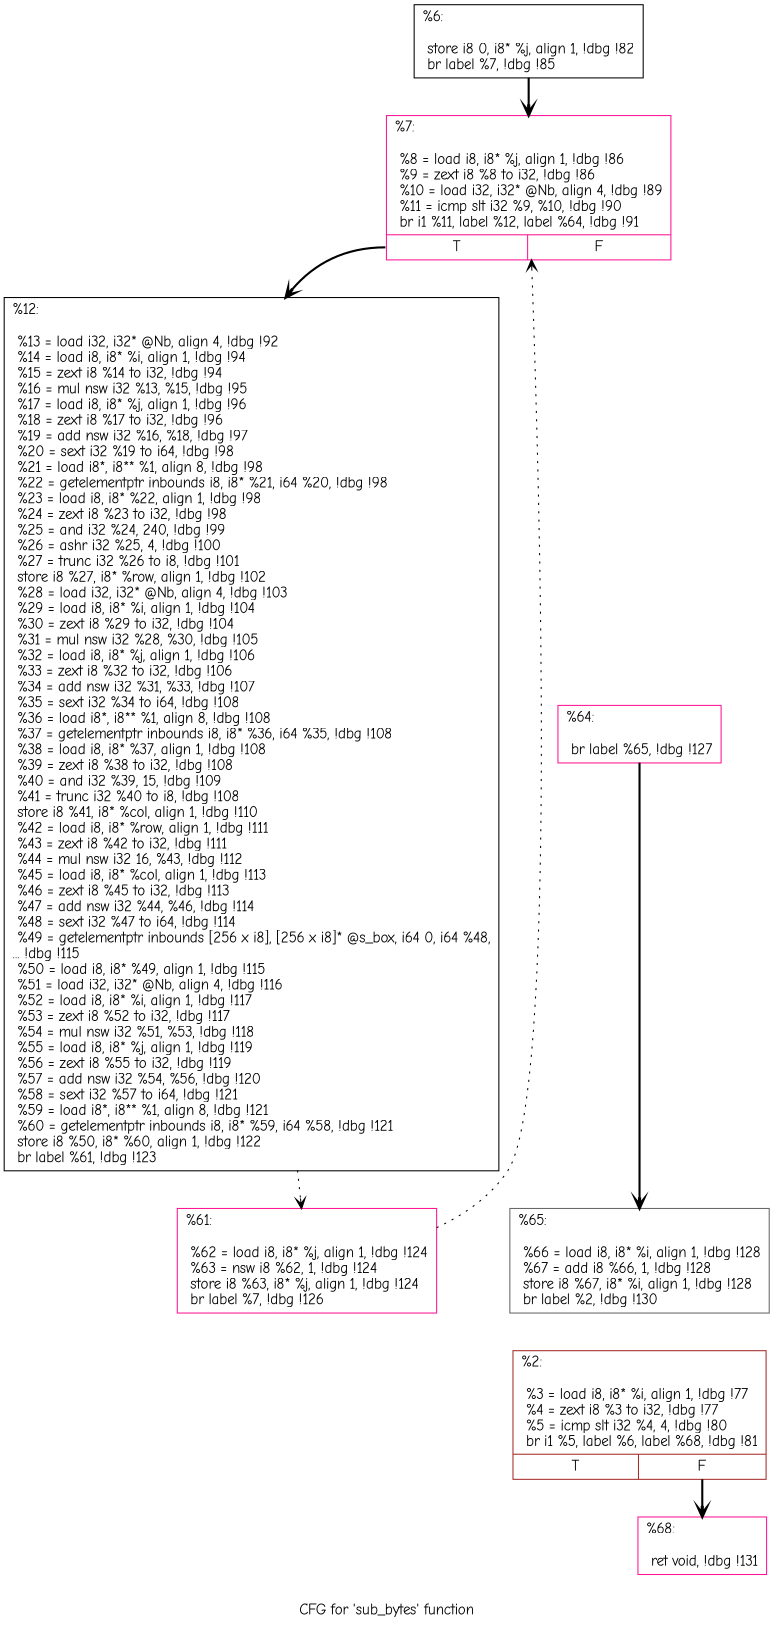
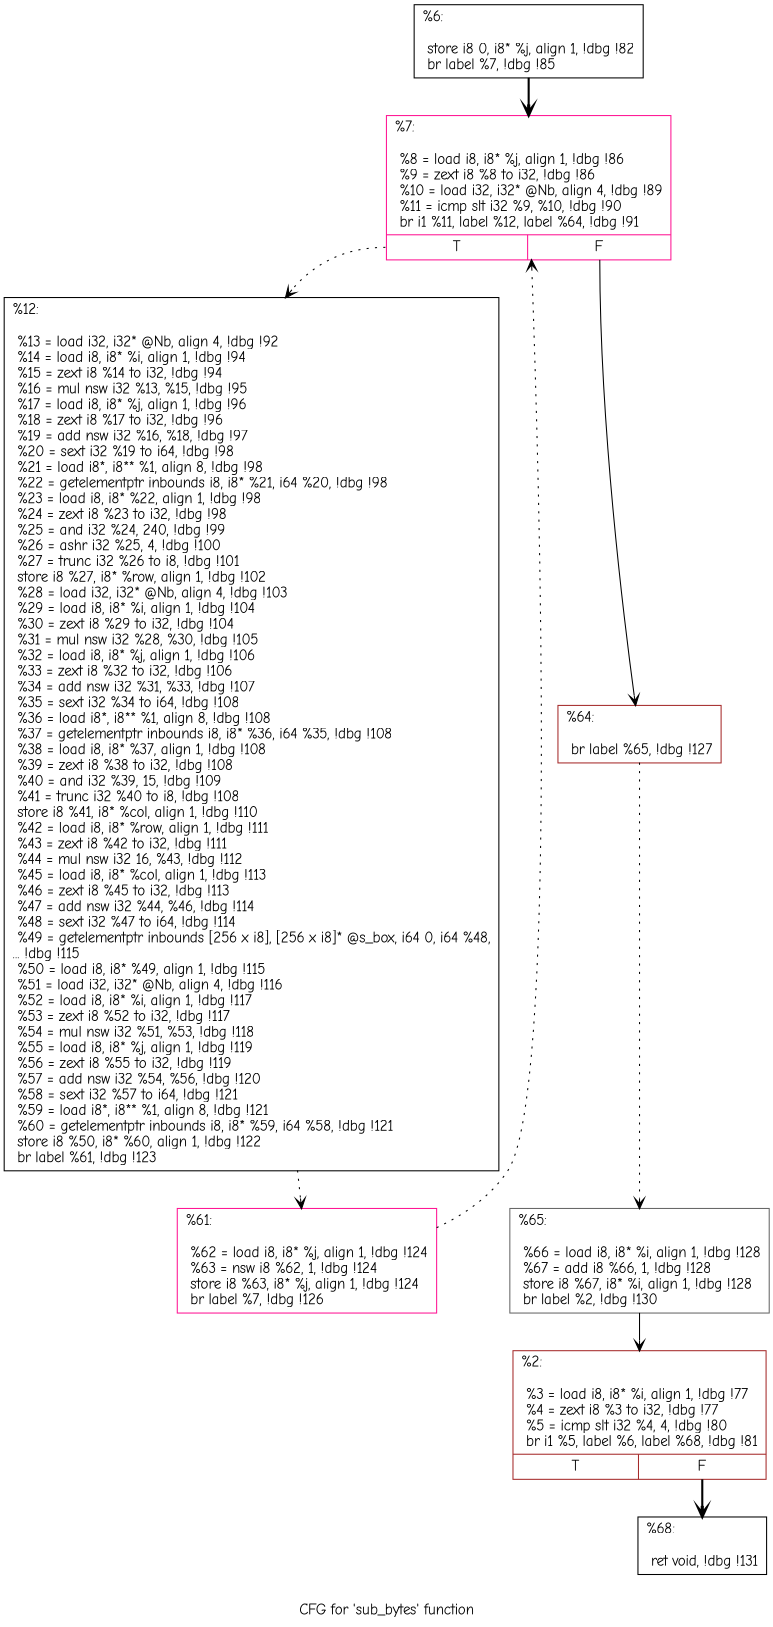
(334, 258) -> (334, 258)
none -> (610, 478)
(640, 734) -> (640, 734)
(640, 980) -> (640, 980)
none -> (640, 1327)
(702, 1546) -> (702, 1546)
